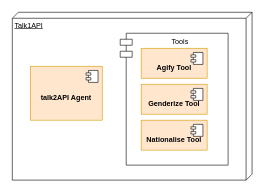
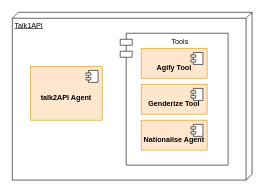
(174, 135) -> (174, 135)
